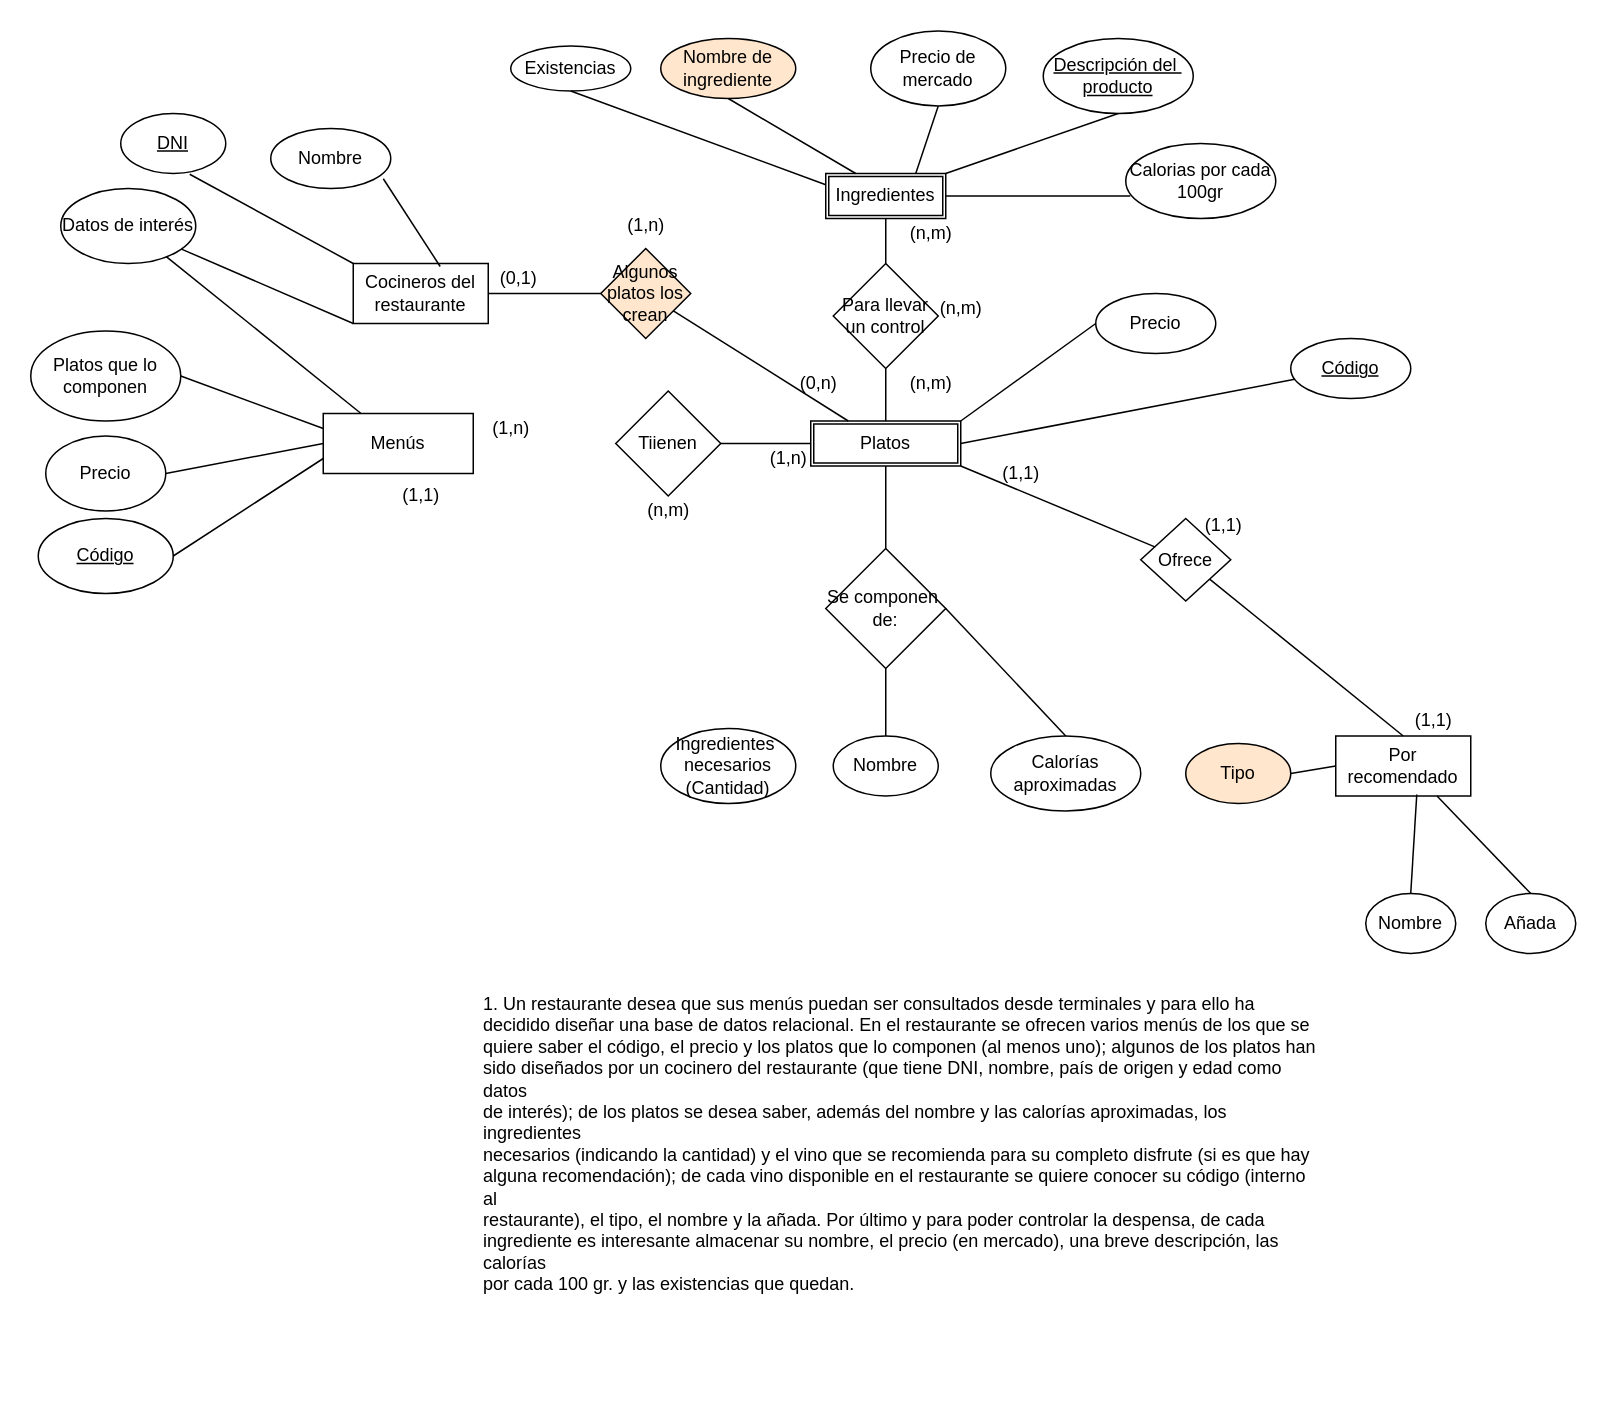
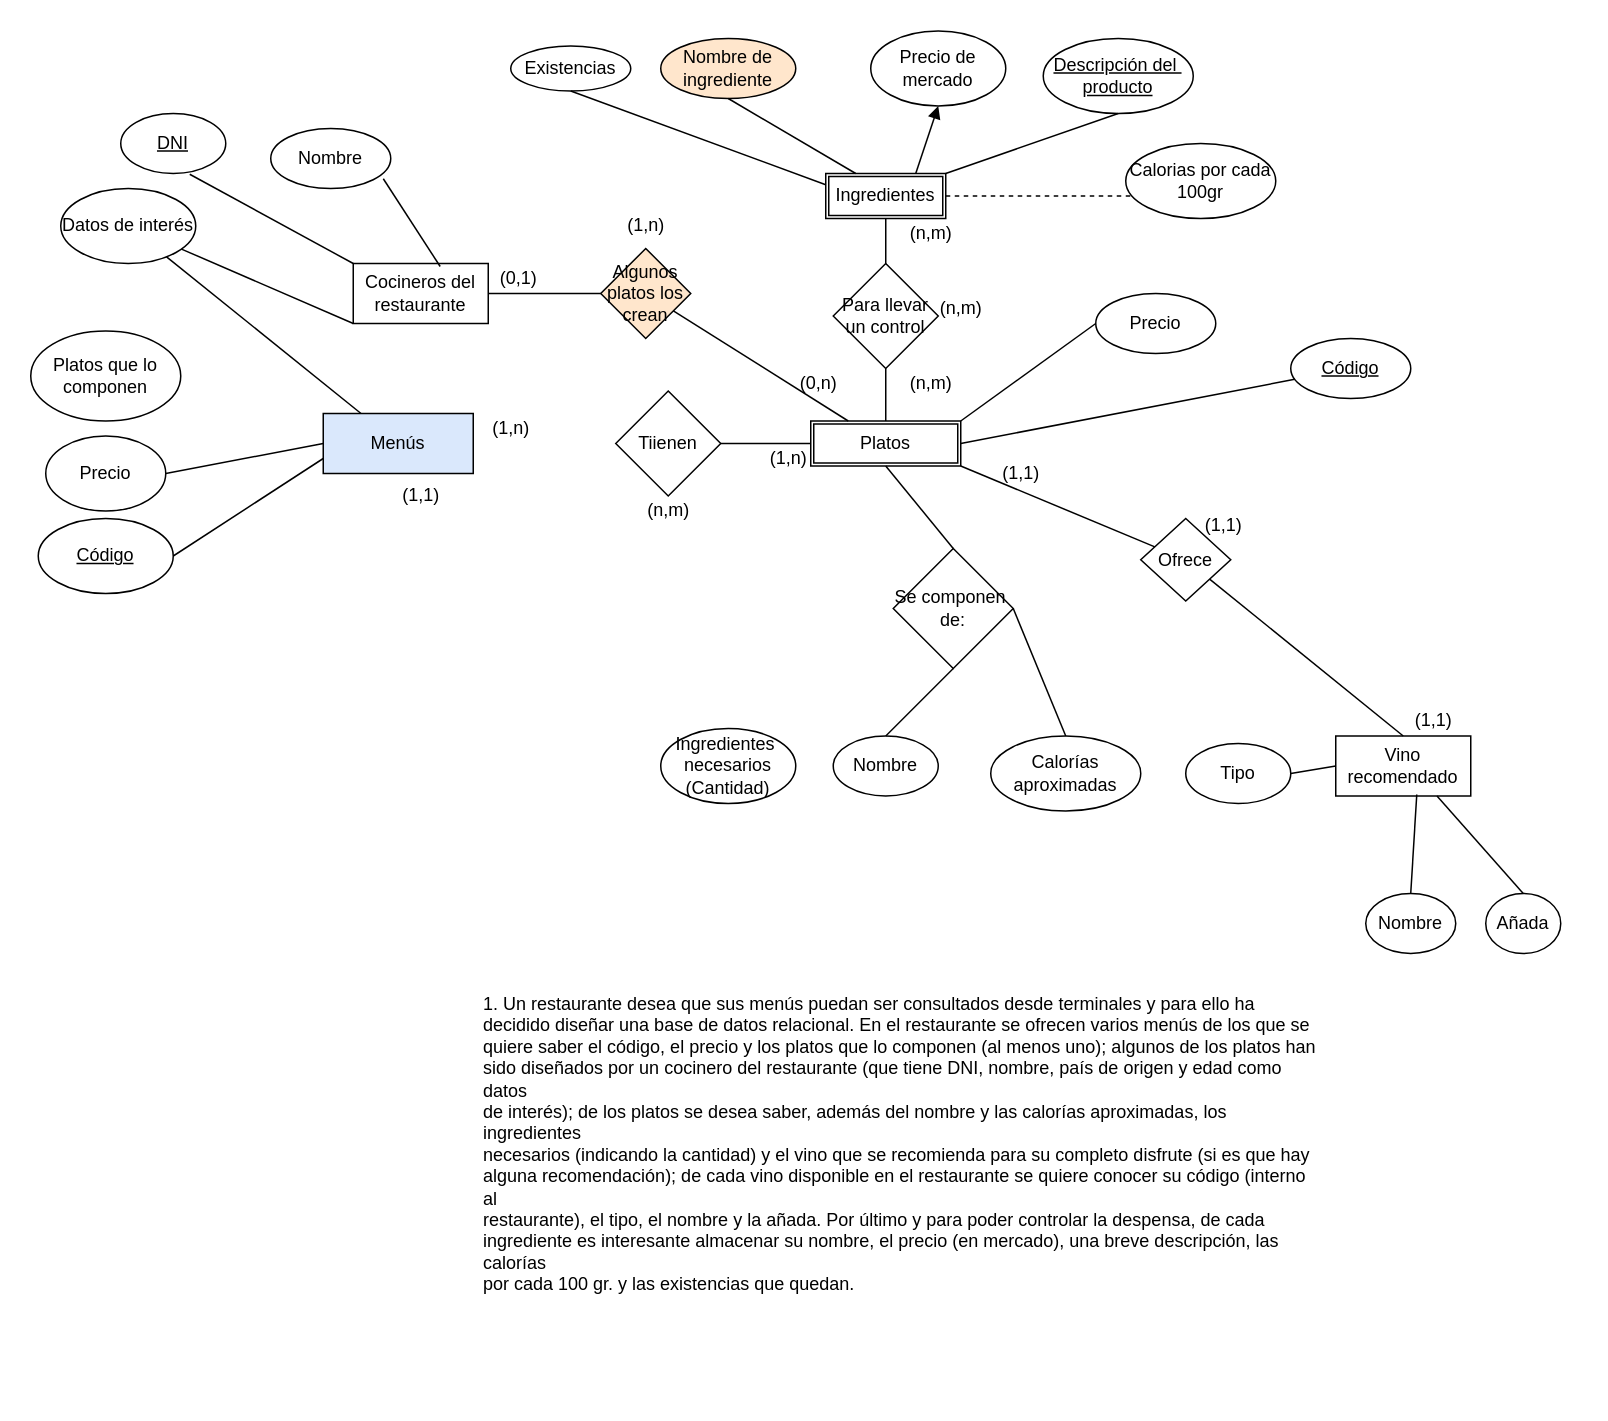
(936, 113) -> (934, 119)
(1037, 196) -> (1037, 196)
(252, 402) -> none
(398, 443) -> (398, 443)
(886, 608) -> (953, 608)
(1403, 766) -> (1403, 766)
(1238, 773) -> (1238, 773)
(1531, 923) -> (1523, 923)
